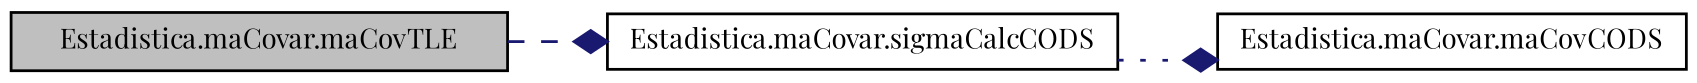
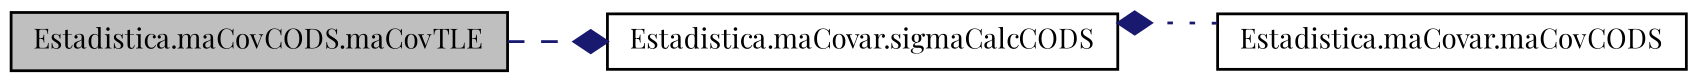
(259, 42) -> (259, 42)
(1151, 60) -> (1184, 23)
